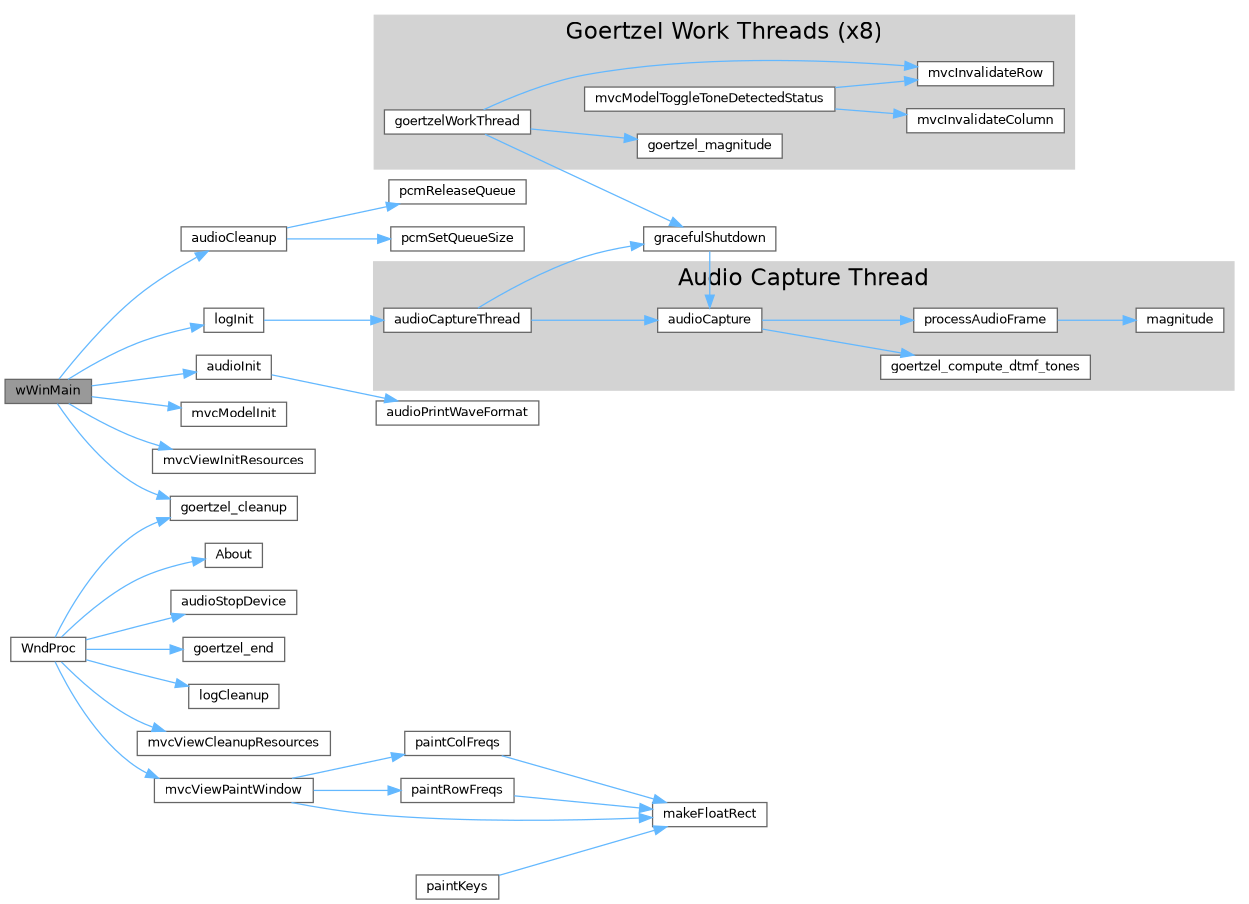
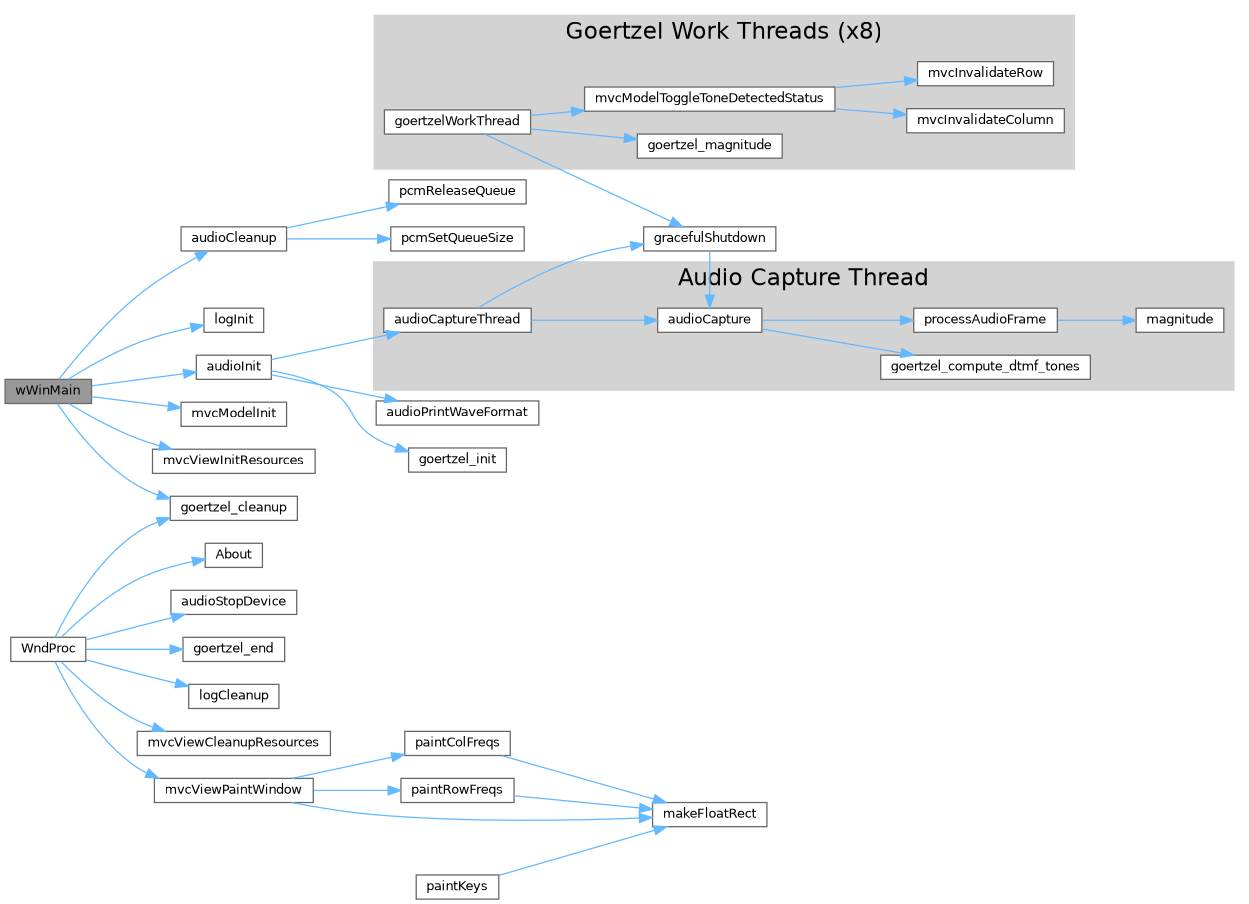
(691, 63) -> (551, 114)
(317, 320) -> (329, 347)
none -> (458, 460)
